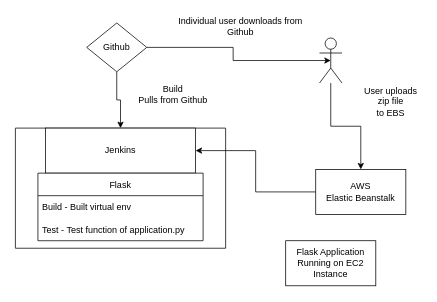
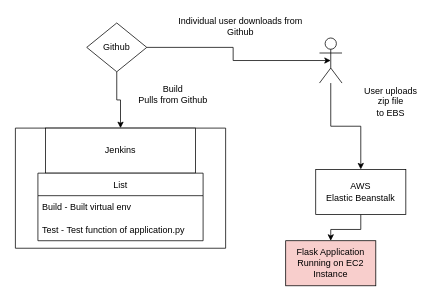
(250, 150) -> (350, 229)
(120, 185) -> (120, 185)
(330, 263) -> (330, 263)
